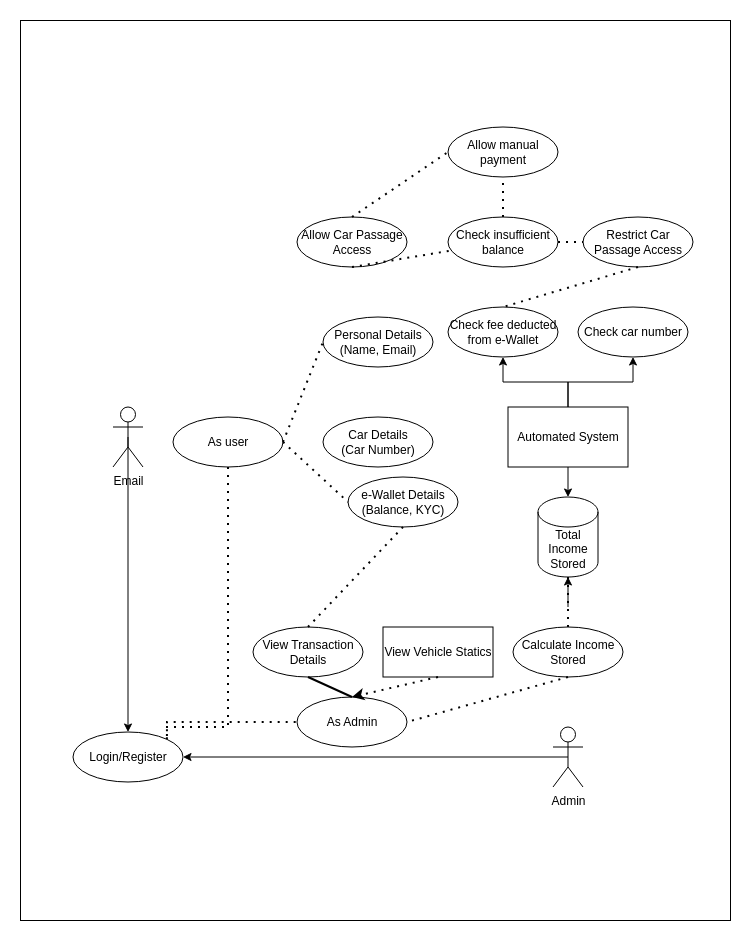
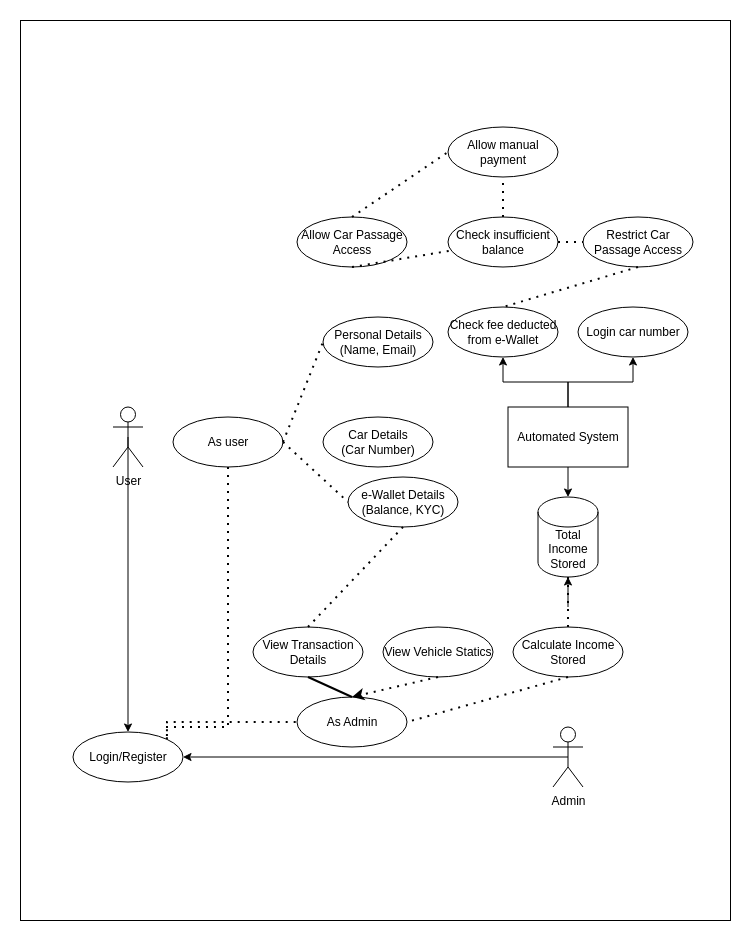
(634, 333) -> (634, 333)
(129, 482) -> (129, 482)
(438, 652) -> (438, 652)
